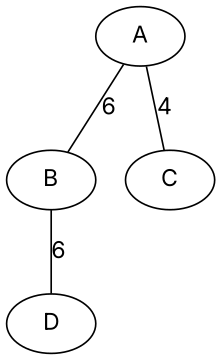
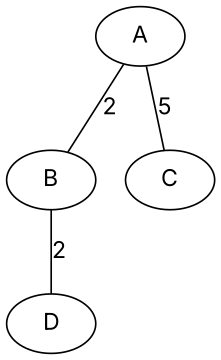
(110, 108) -> (110, 108)
(165, 108) -> (165, 108)
(59, 252) -> (59, 252)
